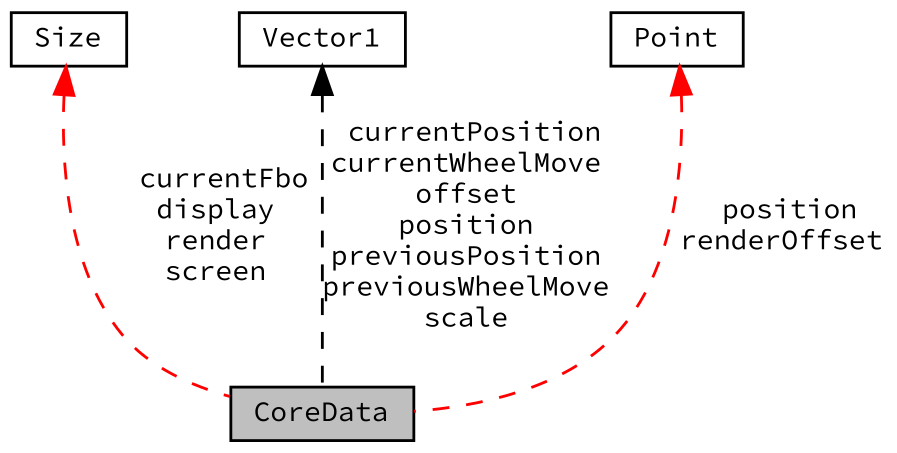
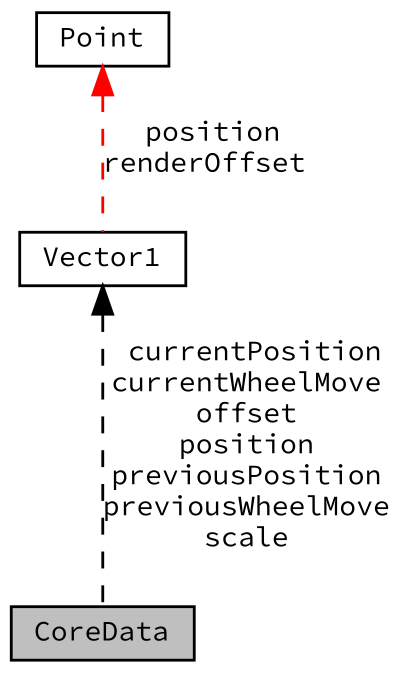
(69, 39) -> none
(626, 321) -> (103, 164)
